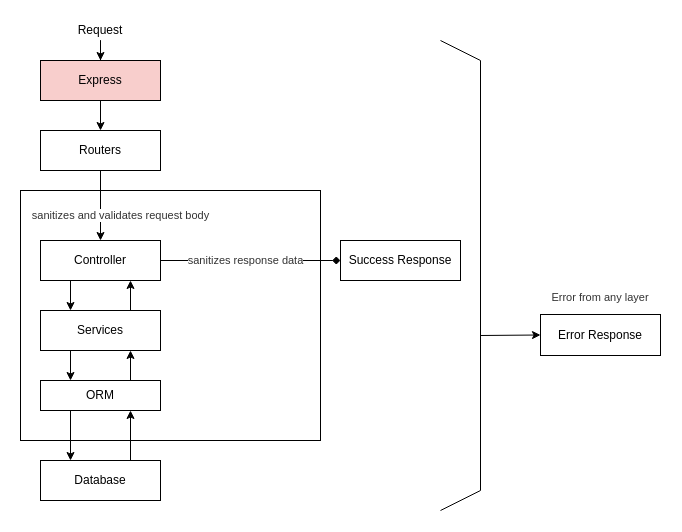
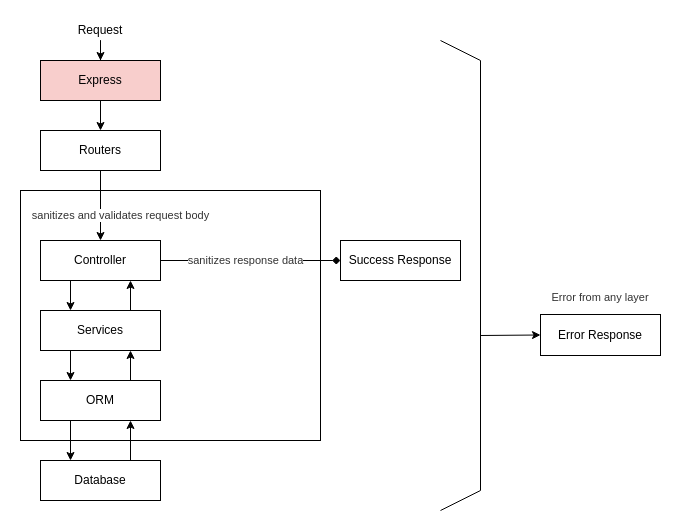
(101, 396) -> (101, 401)
